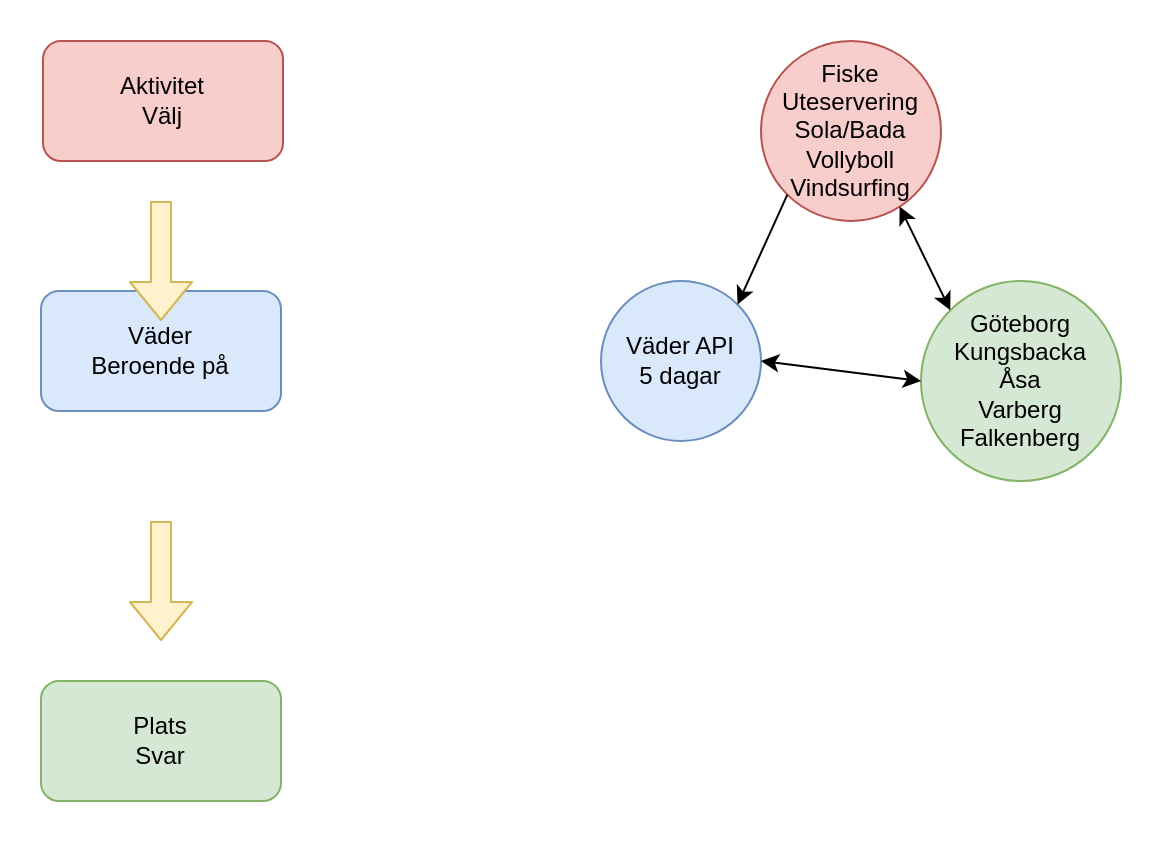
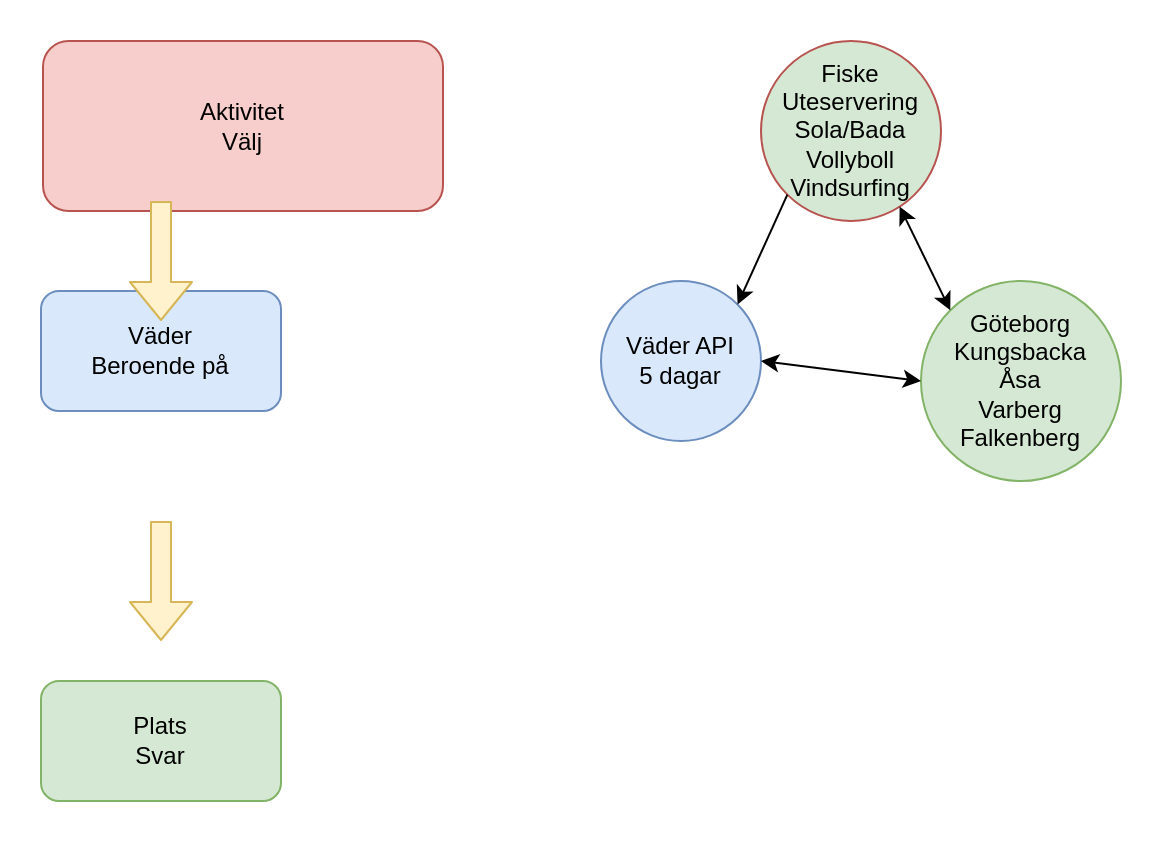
(163, 101) -> (243, 126)
(851, 131) -> (851, 131)
